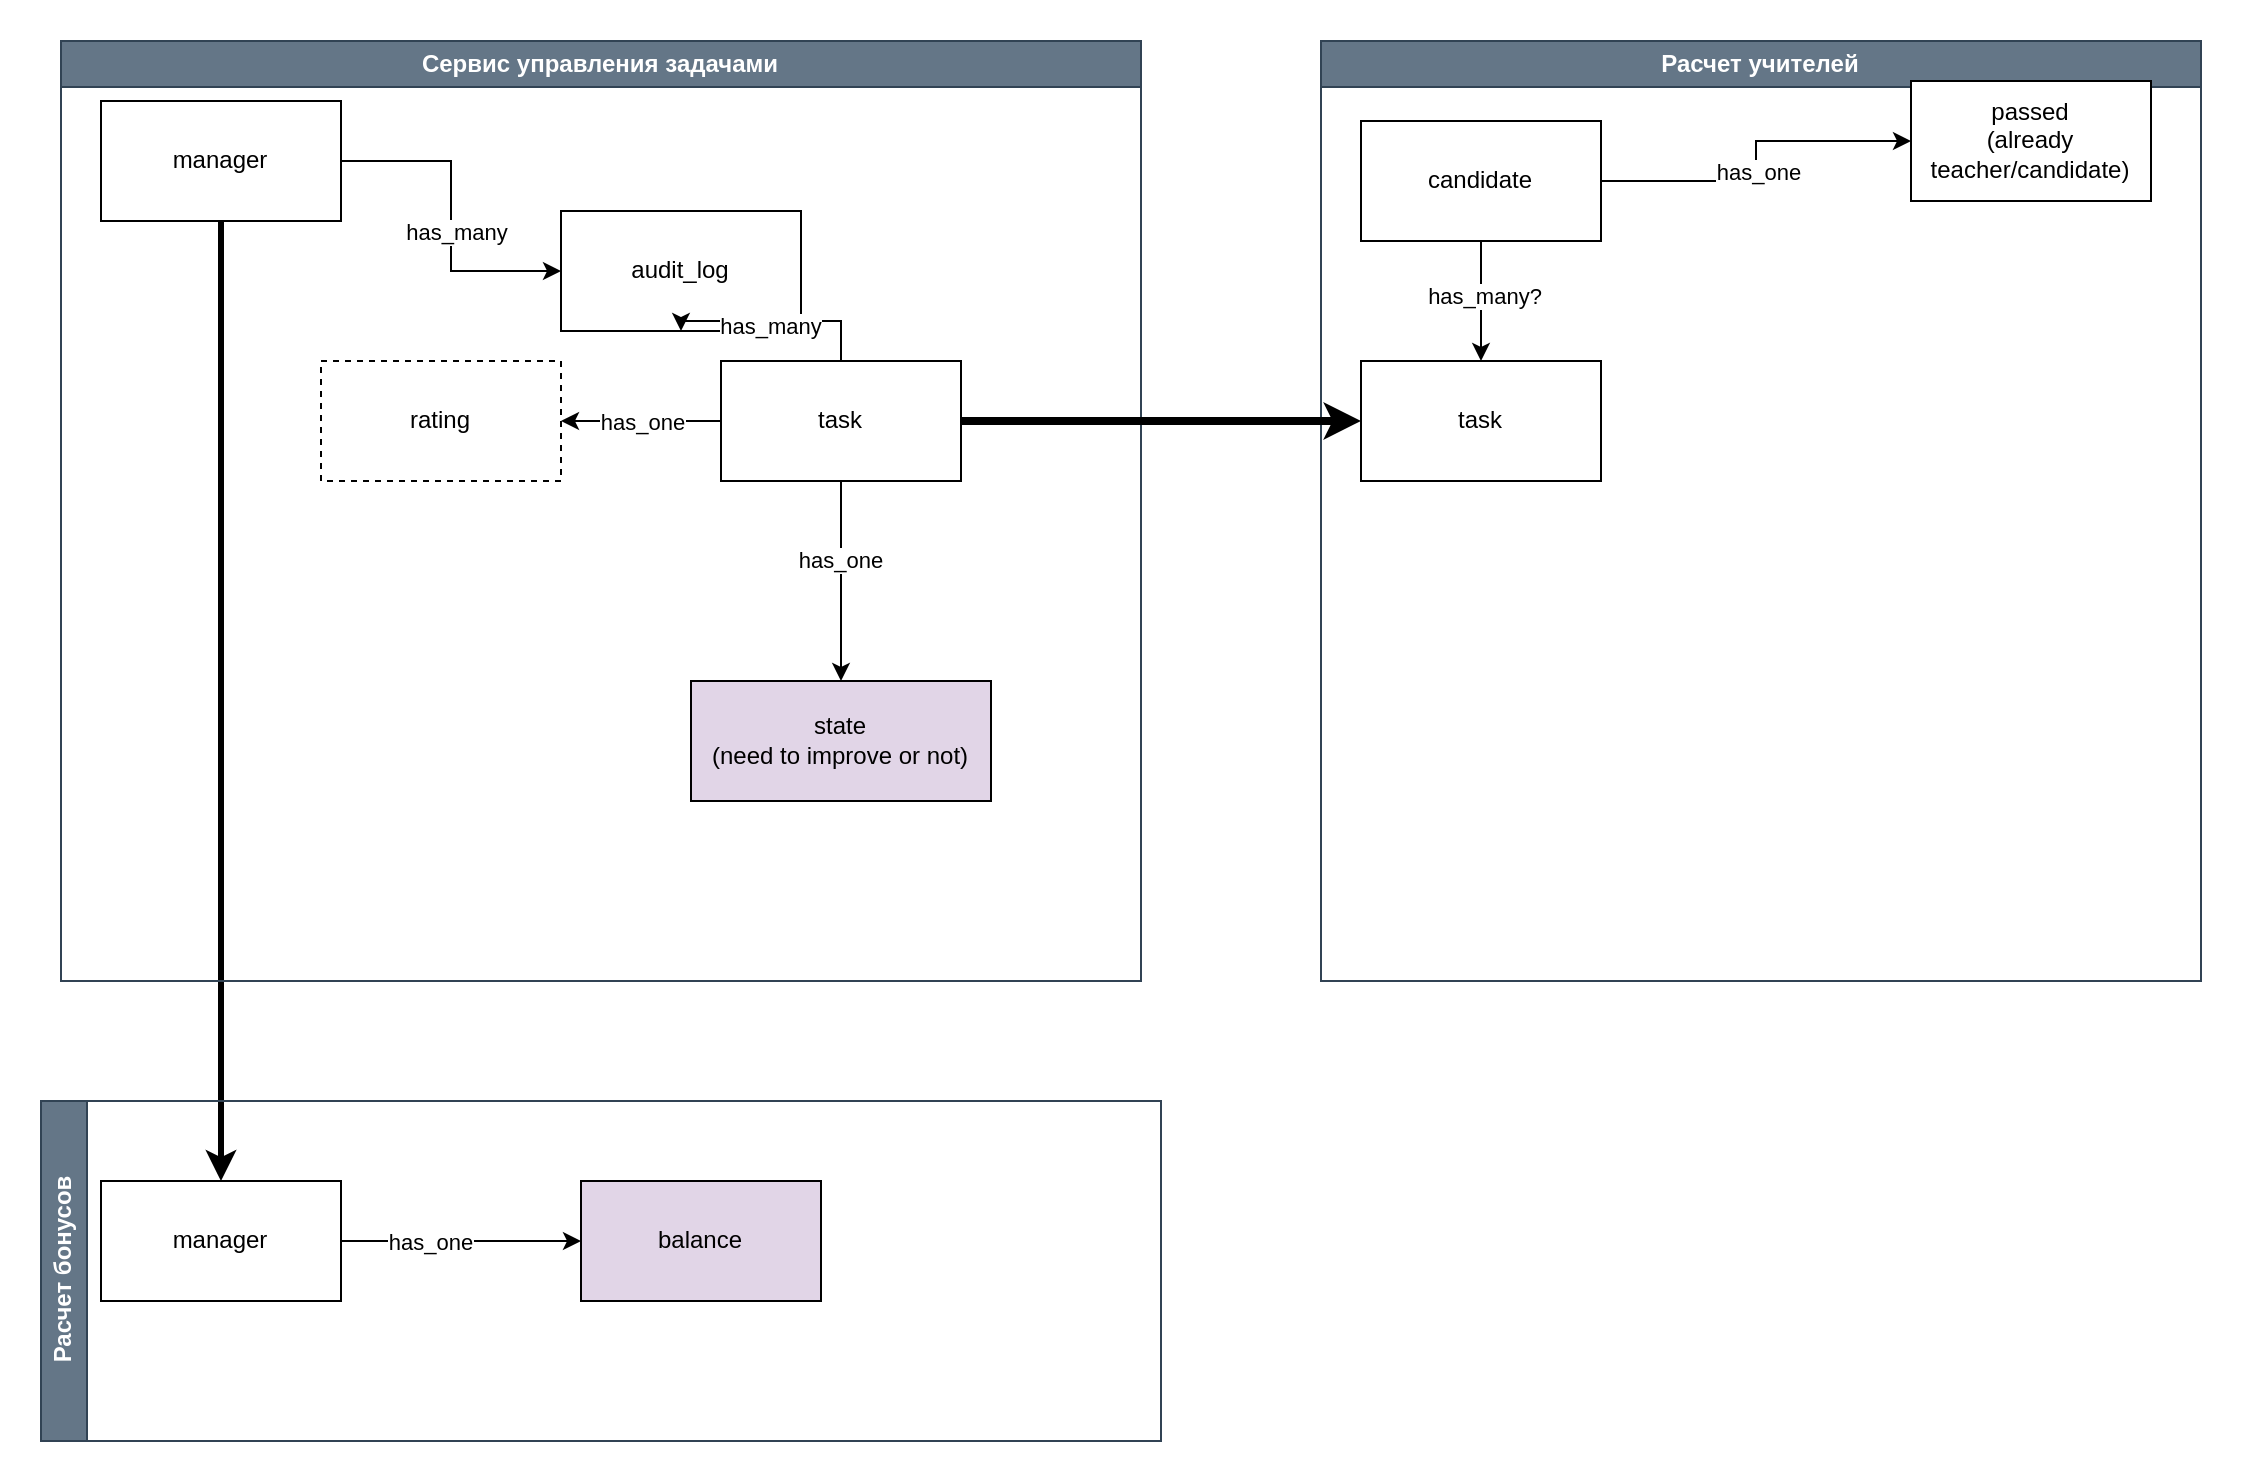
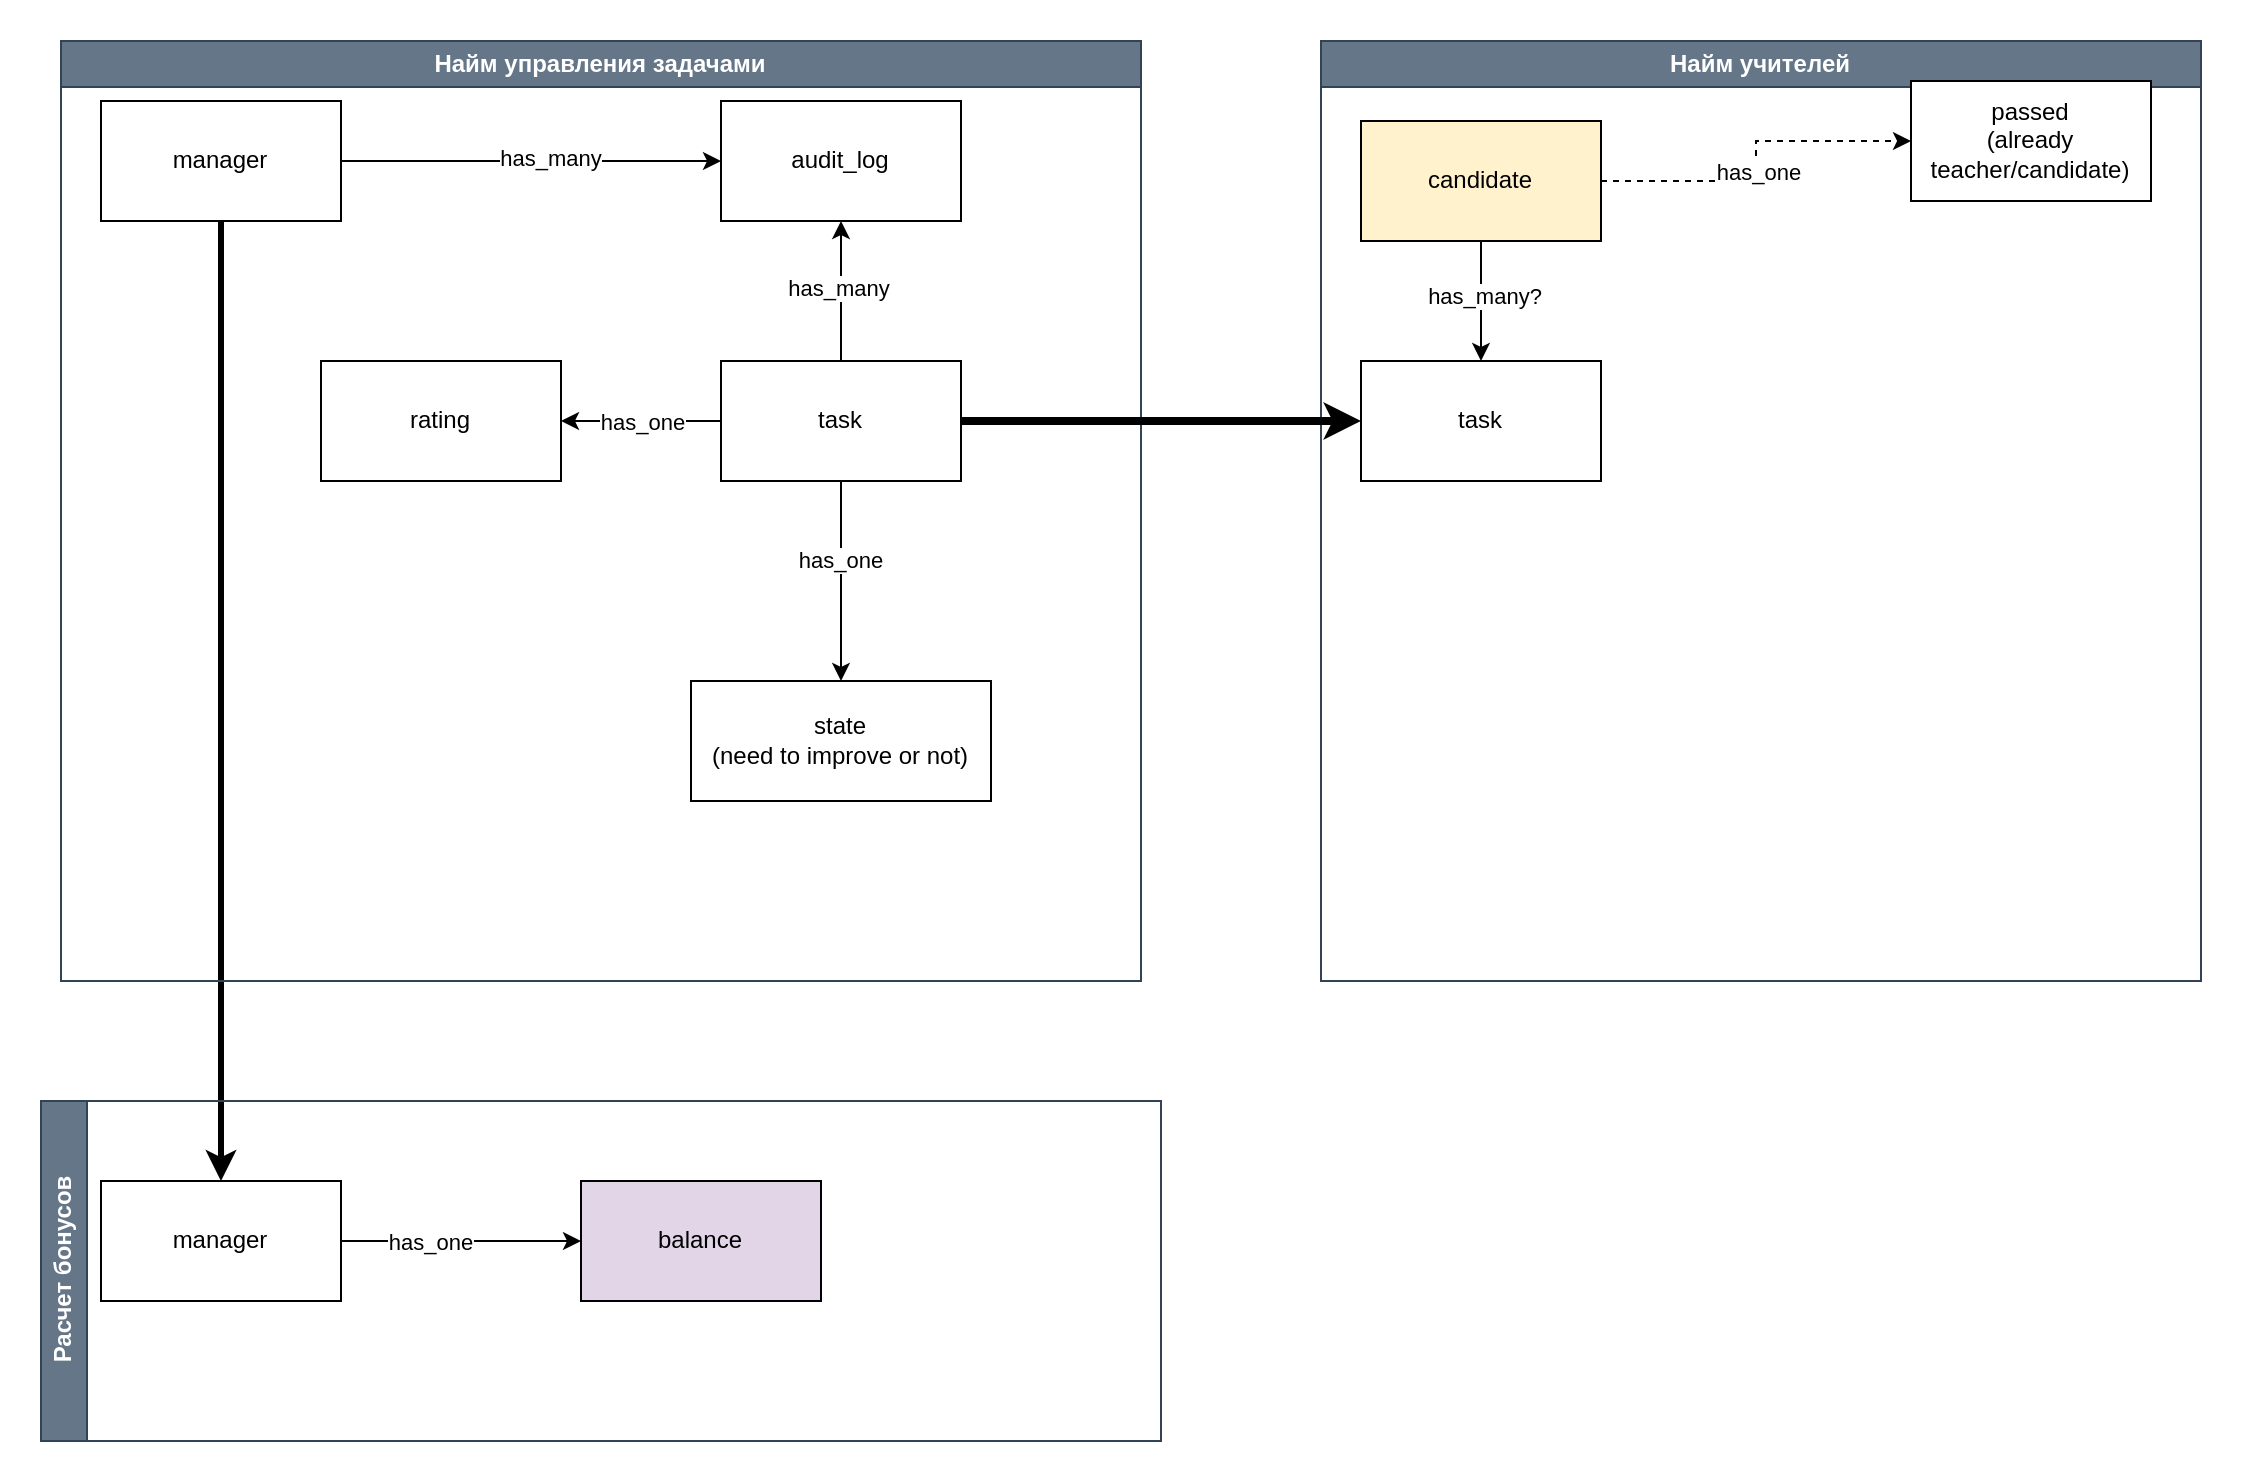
(601, 65) -> (601, 65)
(1761, 65) -> (1761, 65)
(1817, 141) -> (1817, 141)
(1481, 181) -> (1481, 181)
(681, 271) -> (841, 161)
(441, 421) -> (441, 421)
(841, 741) -> (841, 741)
